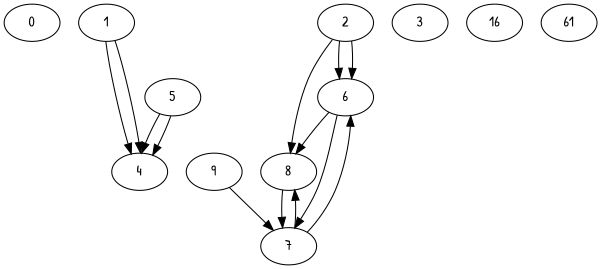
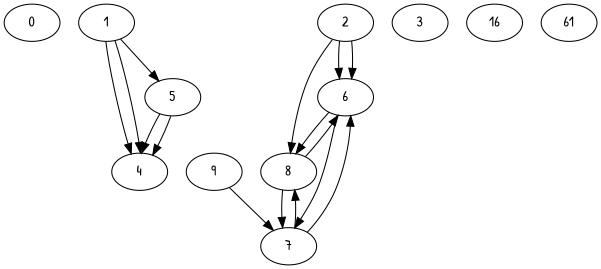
none -> (136, 56)
none -> (319, 141)
